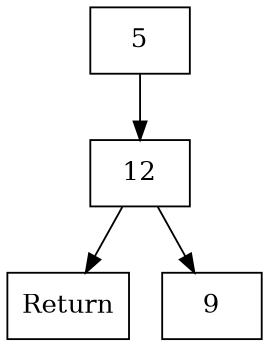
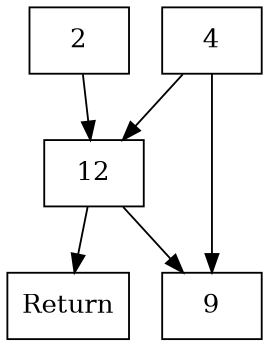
(140, 41) -> (79, 41)
none -> (212, 41)
